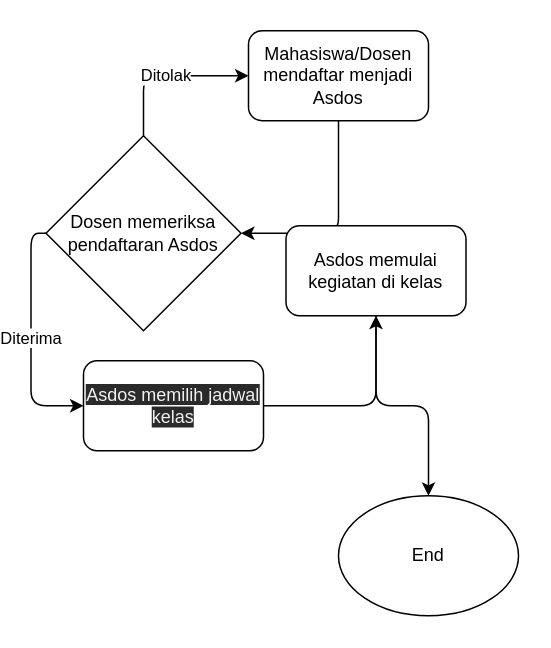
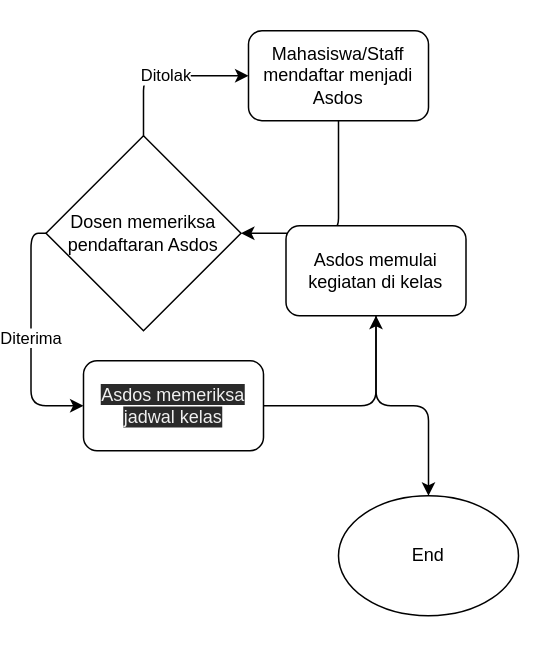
(338, 76) -> (338, 76)
(173, 406) -> (173, 406)
